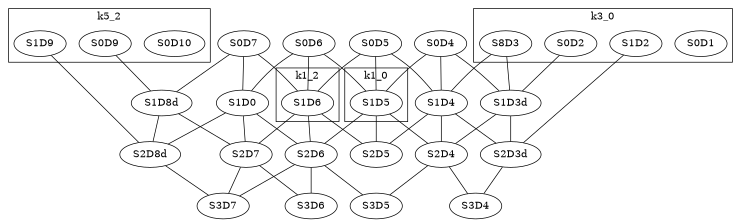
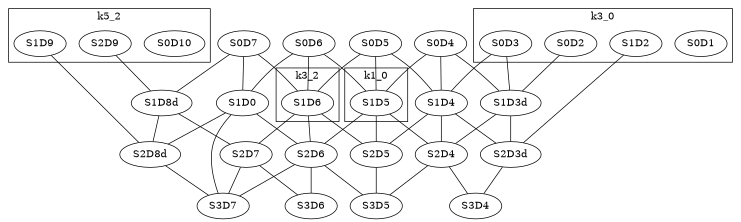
(105, 44) -> (105, 44)
(506, 44) -> (506, 44)
(308, 76) -> (308, 76)
(244, 129) -> (212, 152)
none -> (376, 180)
